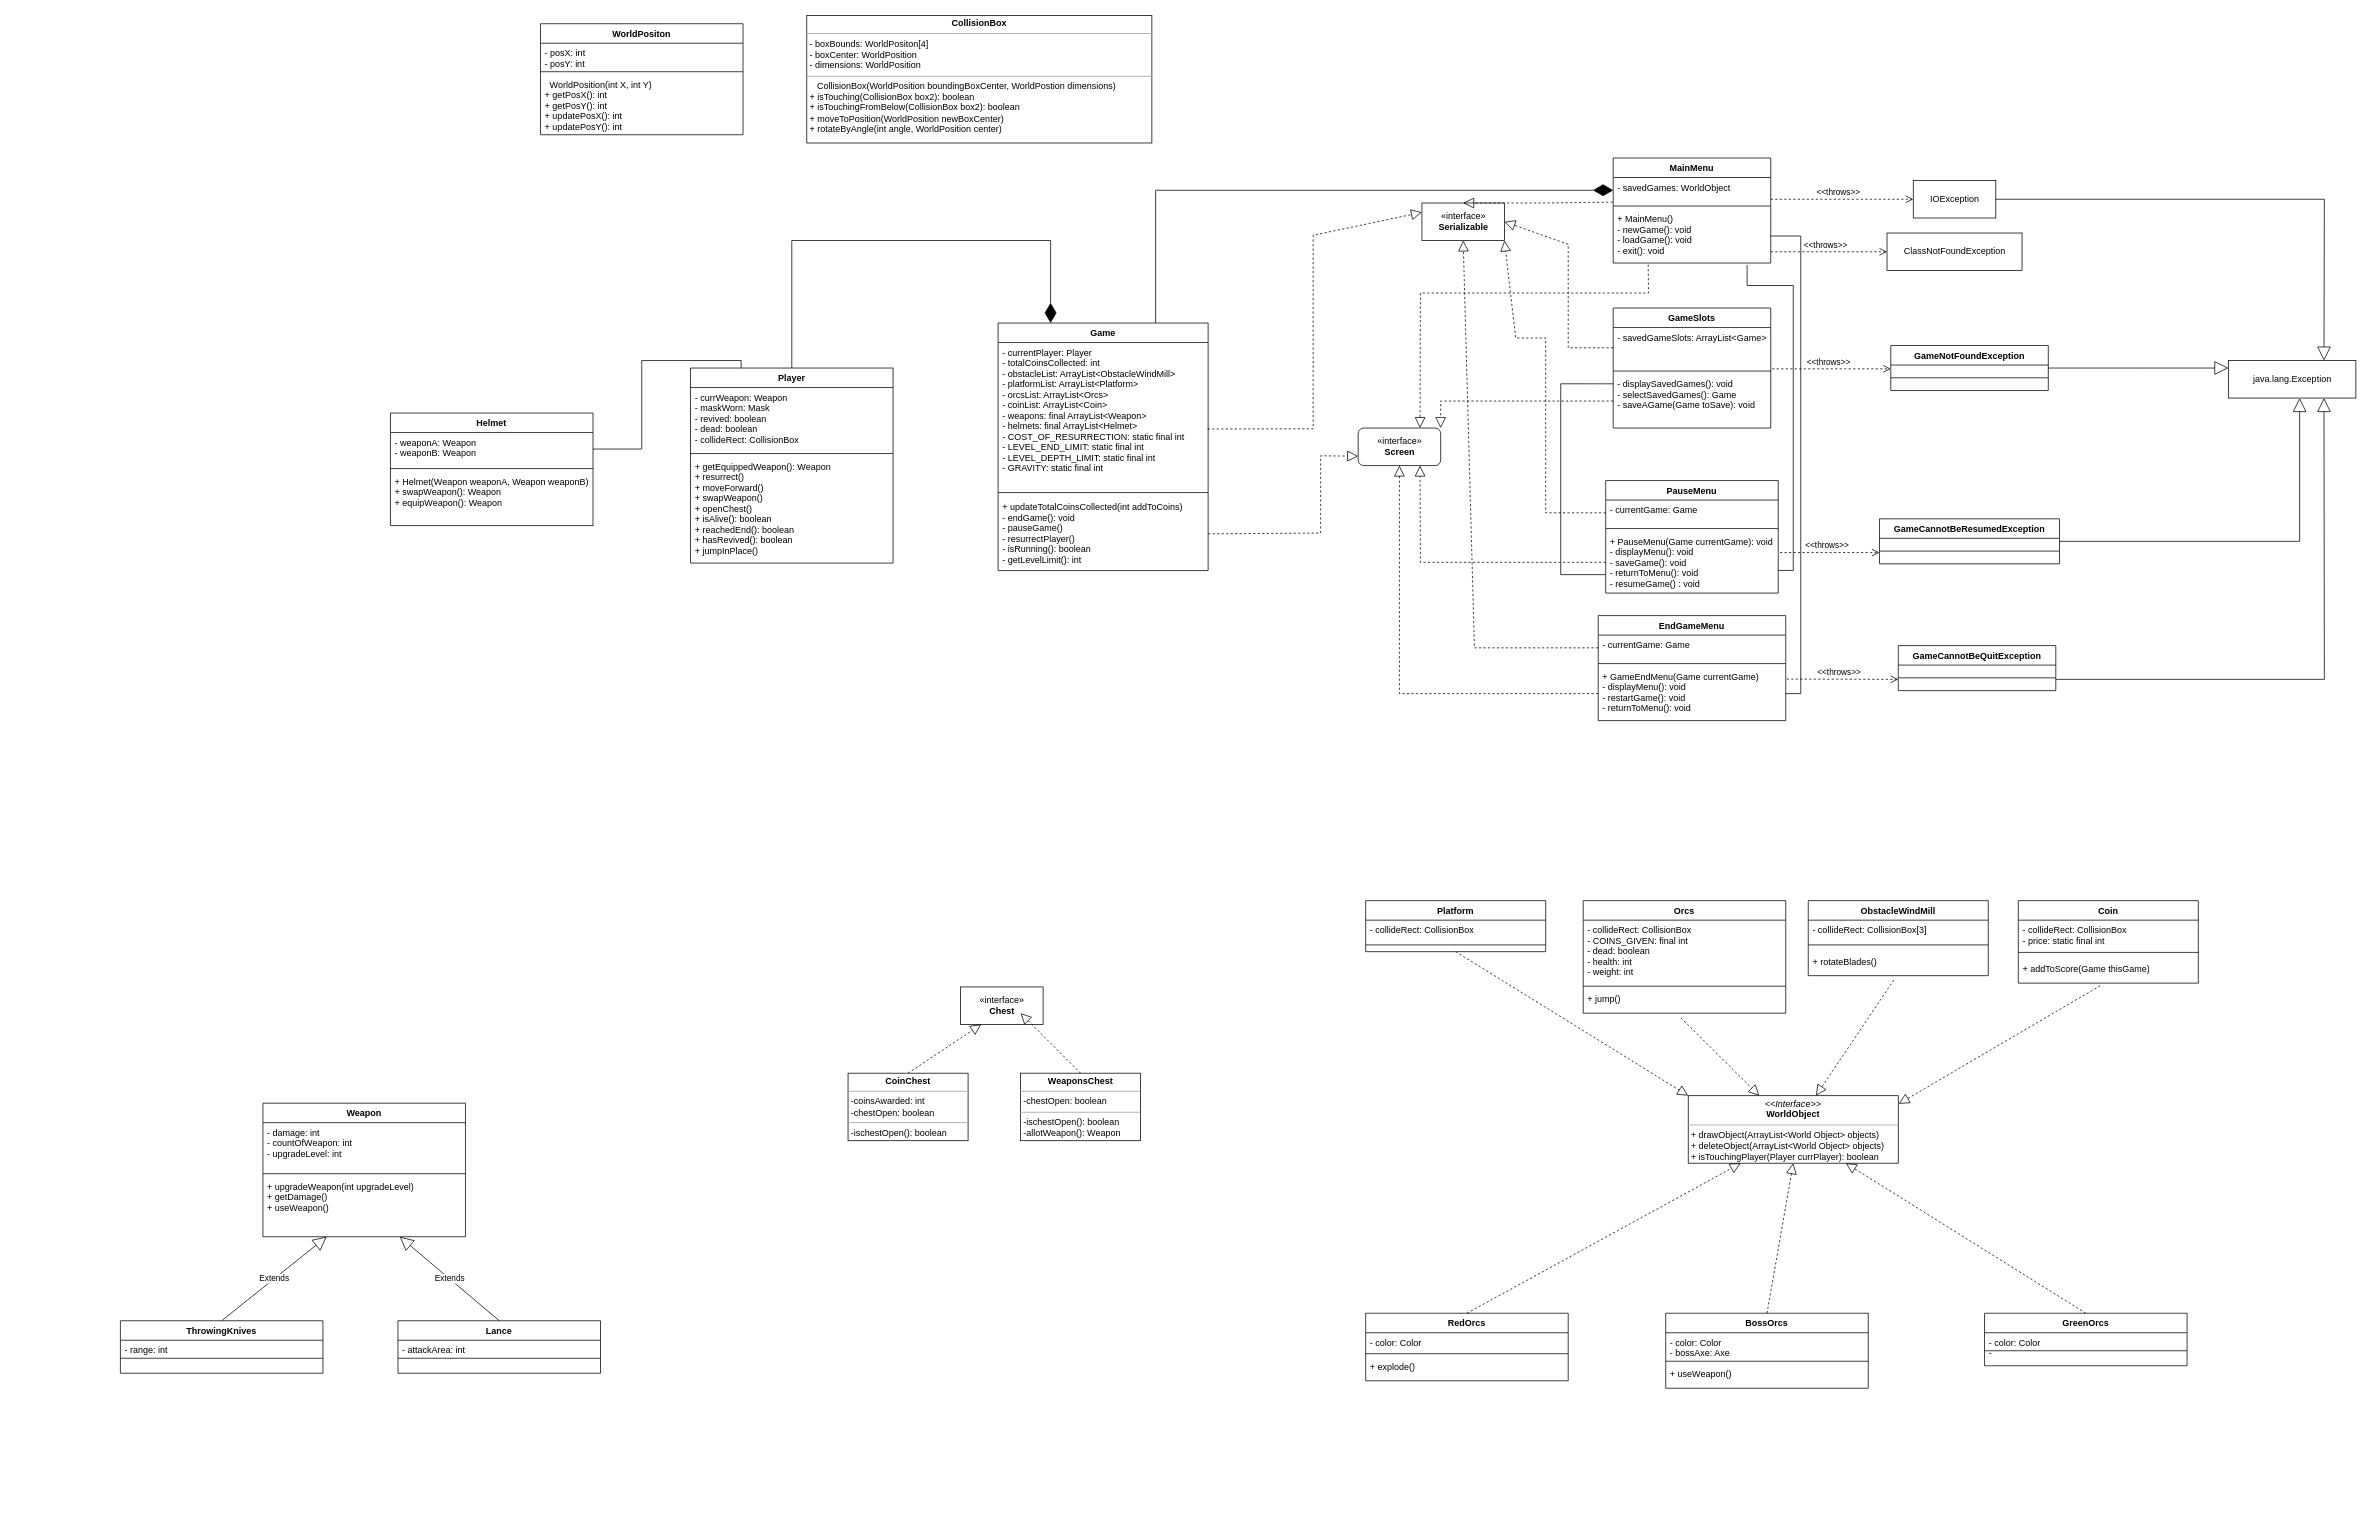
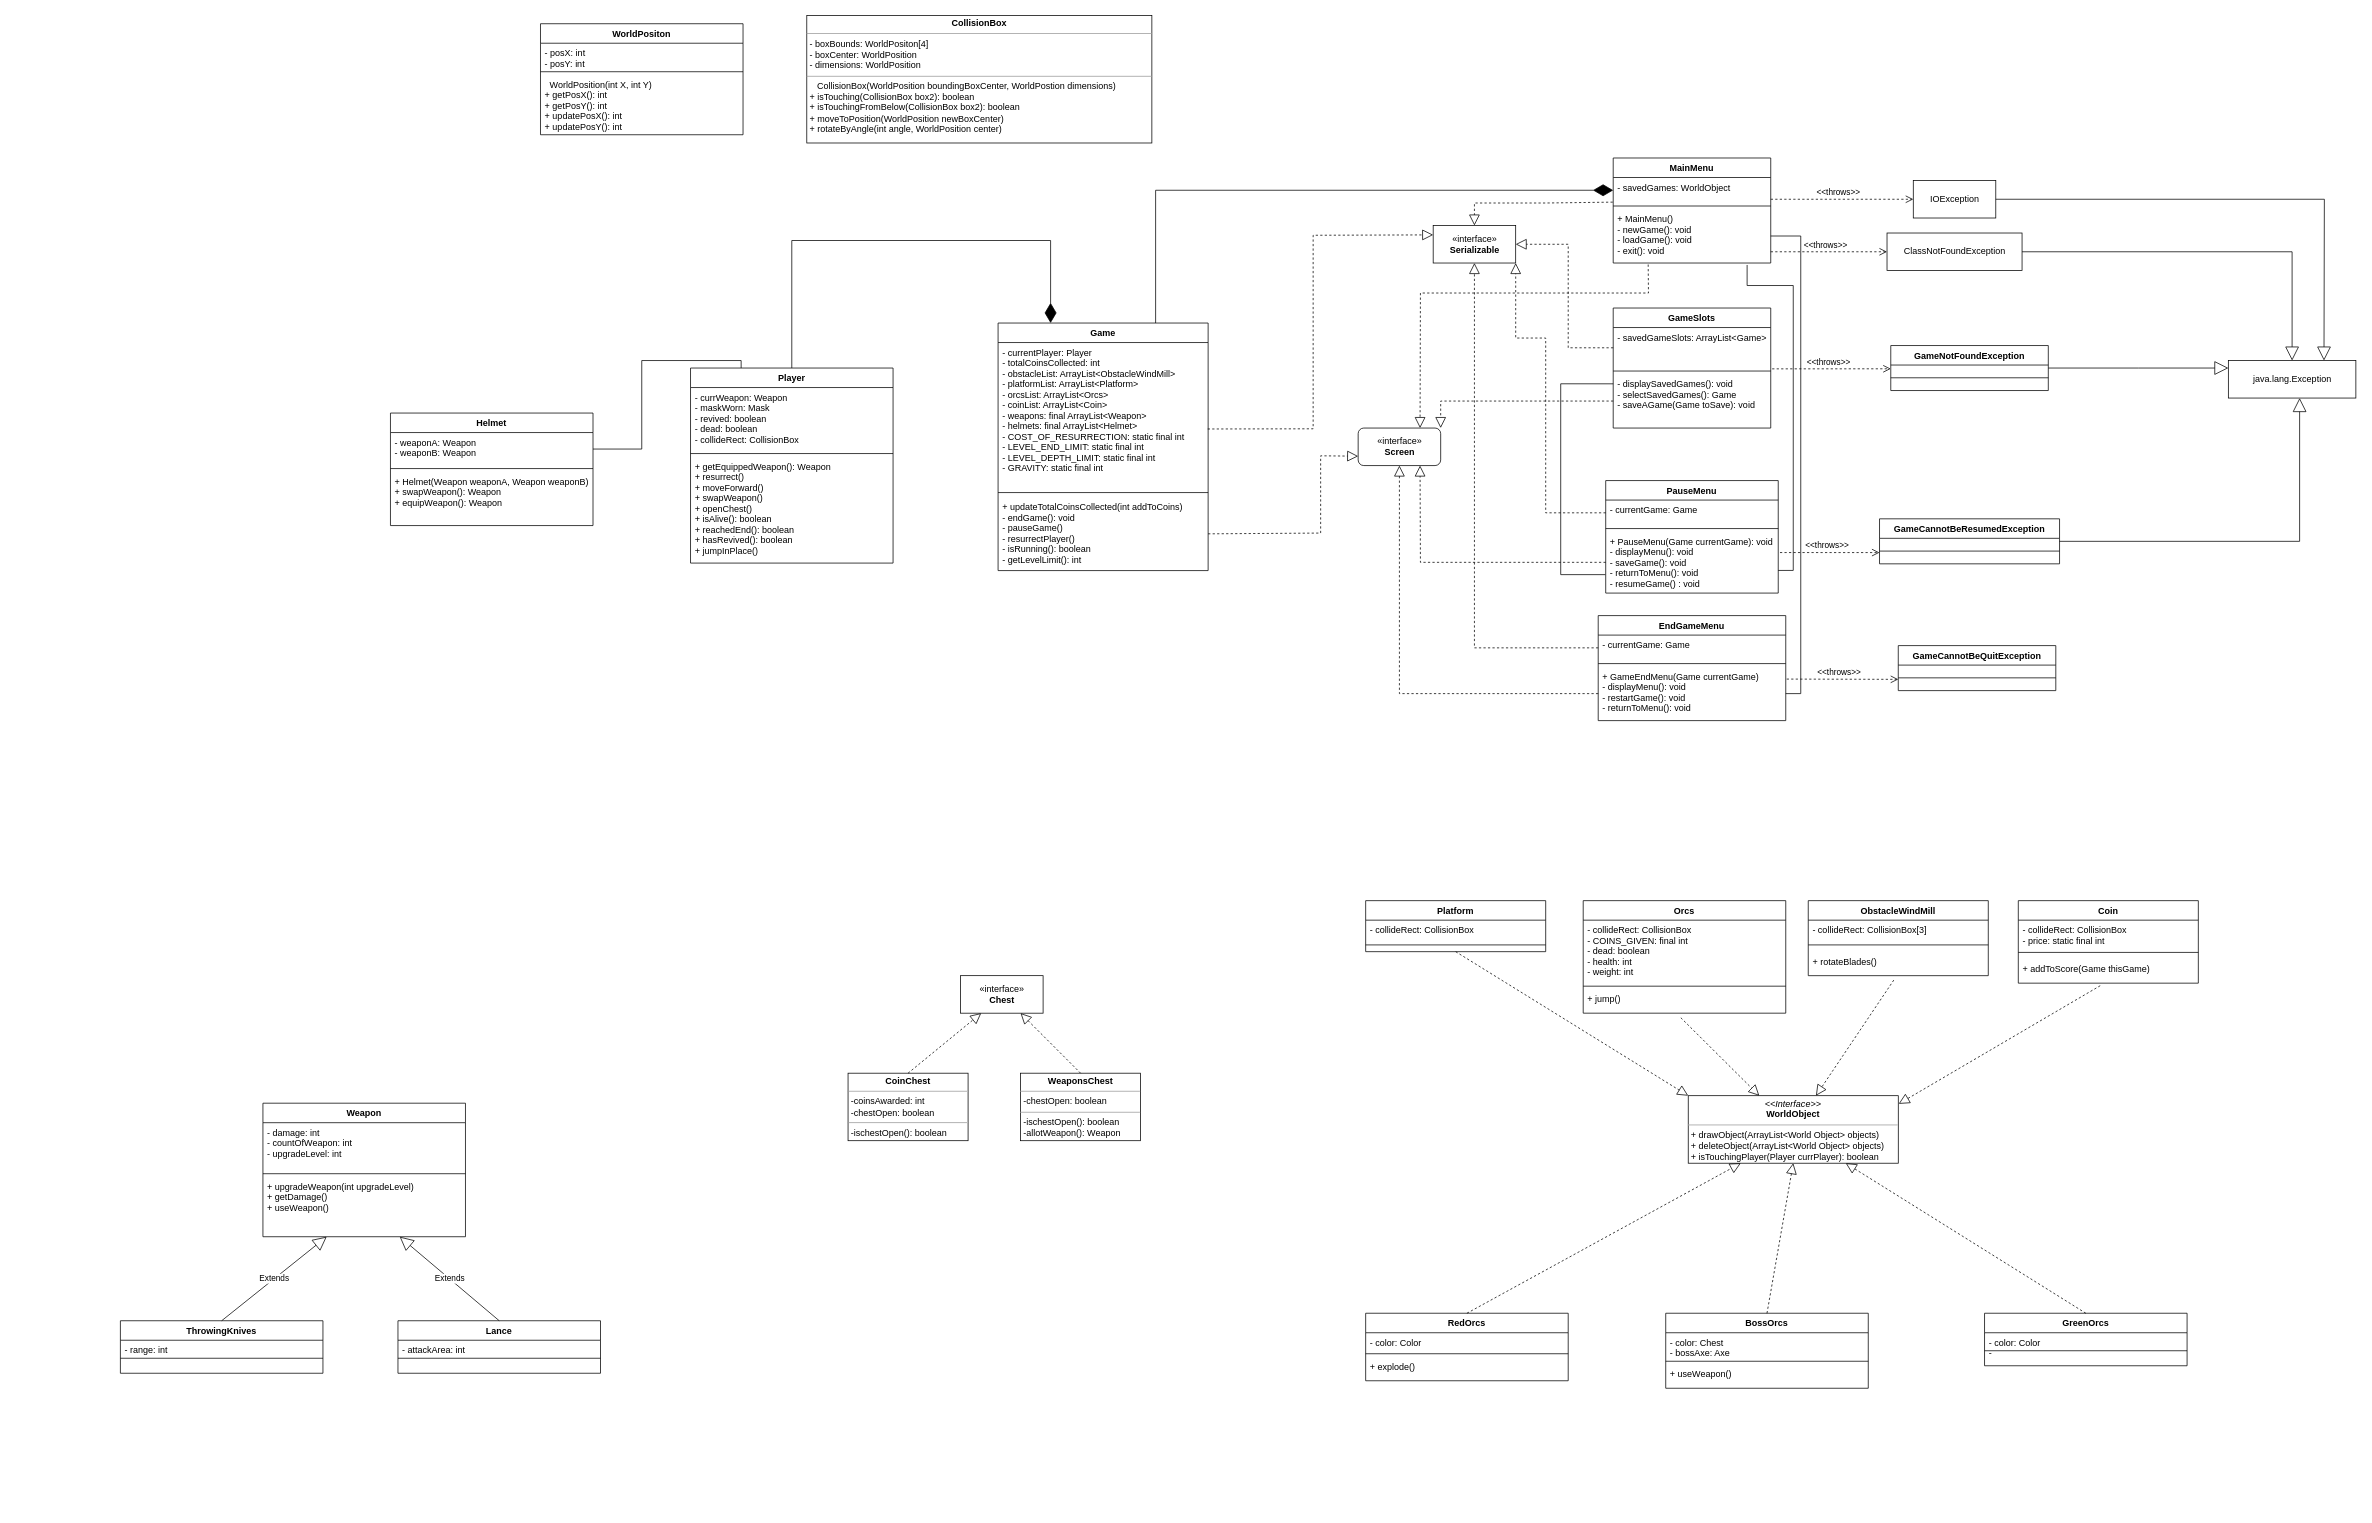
(1463, 222) -> (1474, 244)
none -> (2204, 252)
(2324, 679) -> none
(1002, 1005) -> (1002, 994)
(1699, 1343) -> (1700, 1343)
